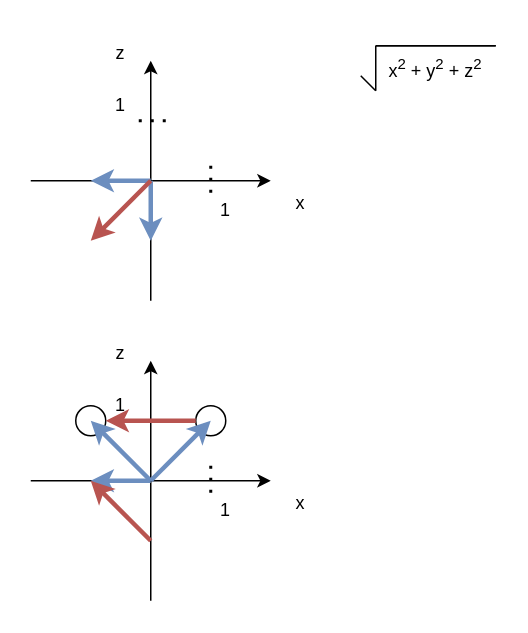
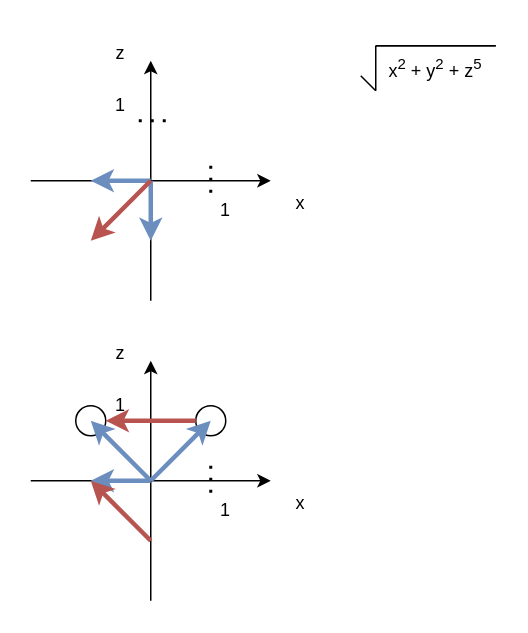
(436, 68) -> (436, 68)
